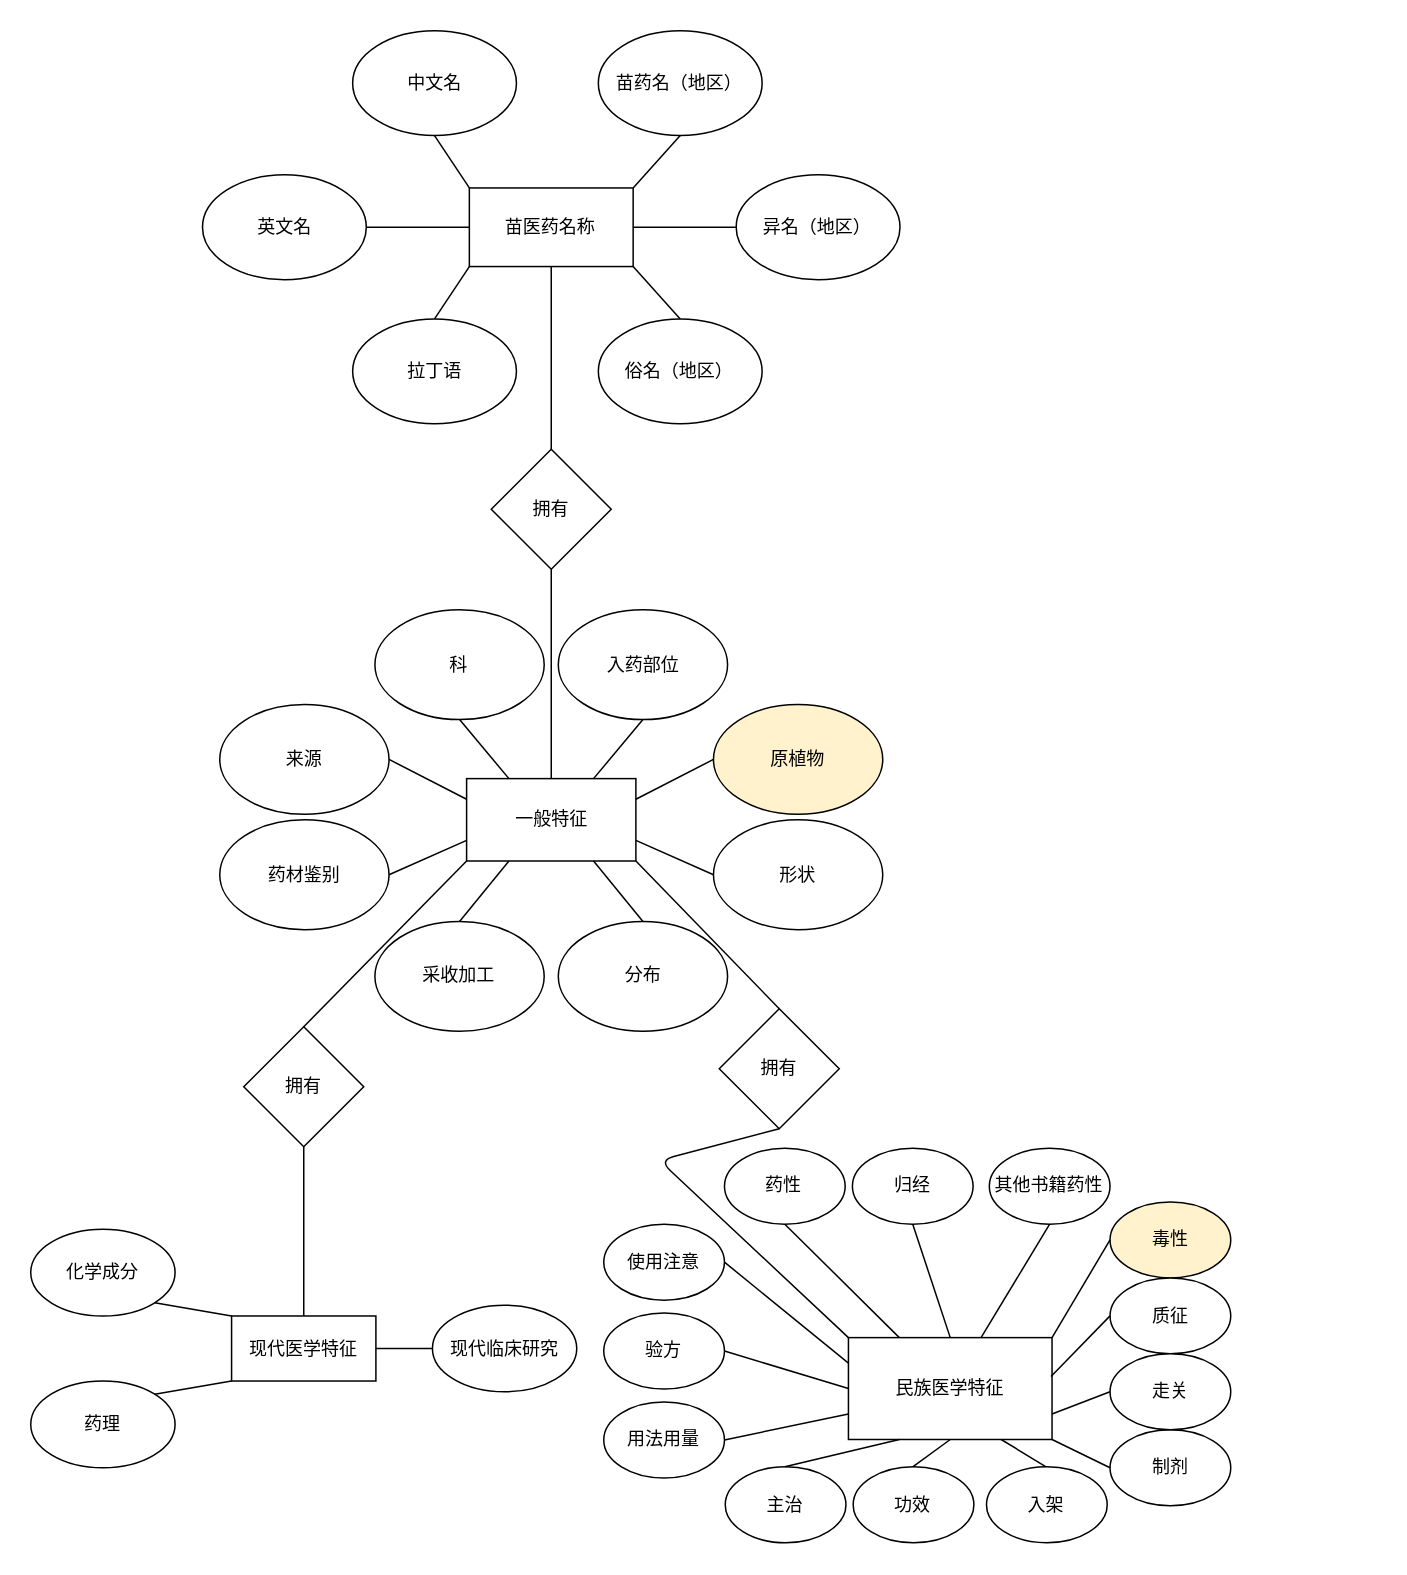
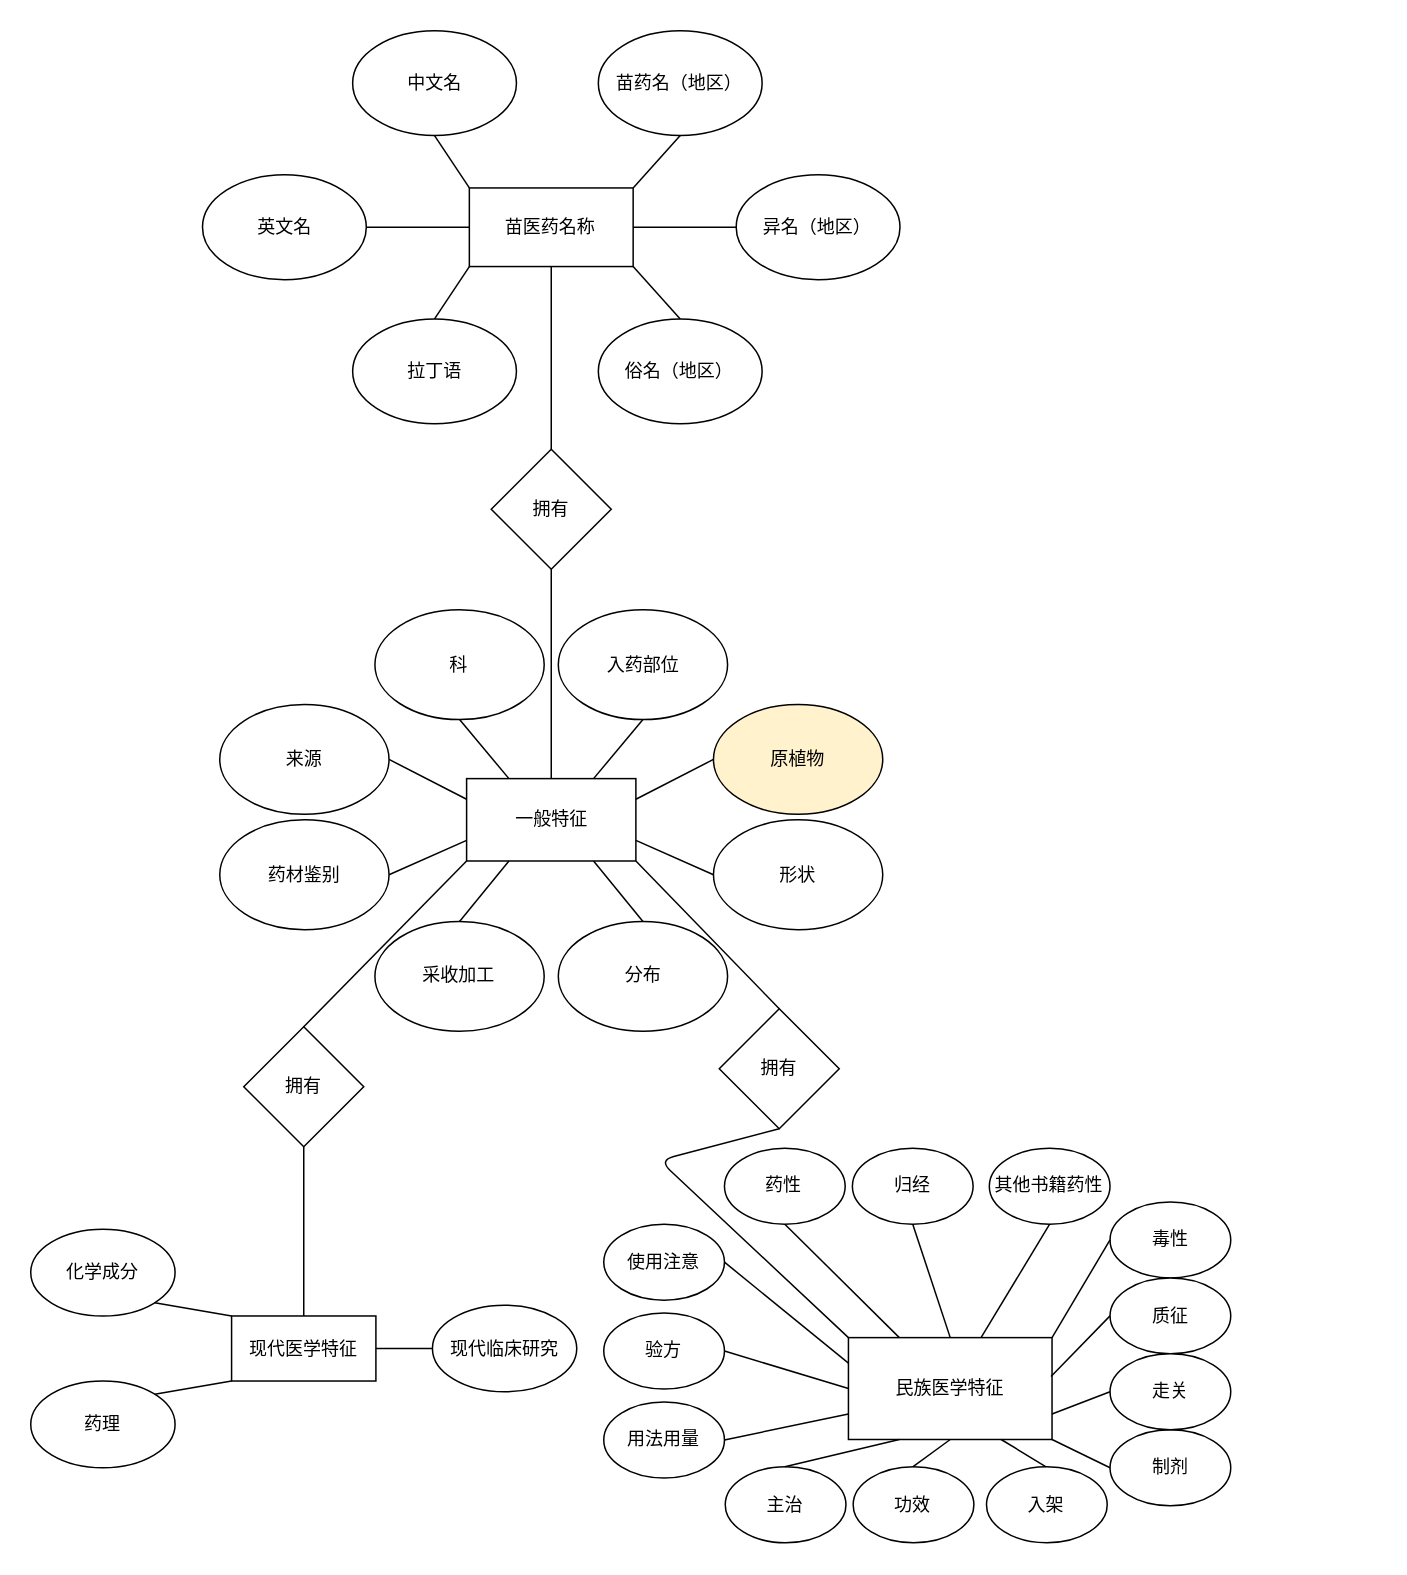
(1170, 1240) -> (1170, 1240)
